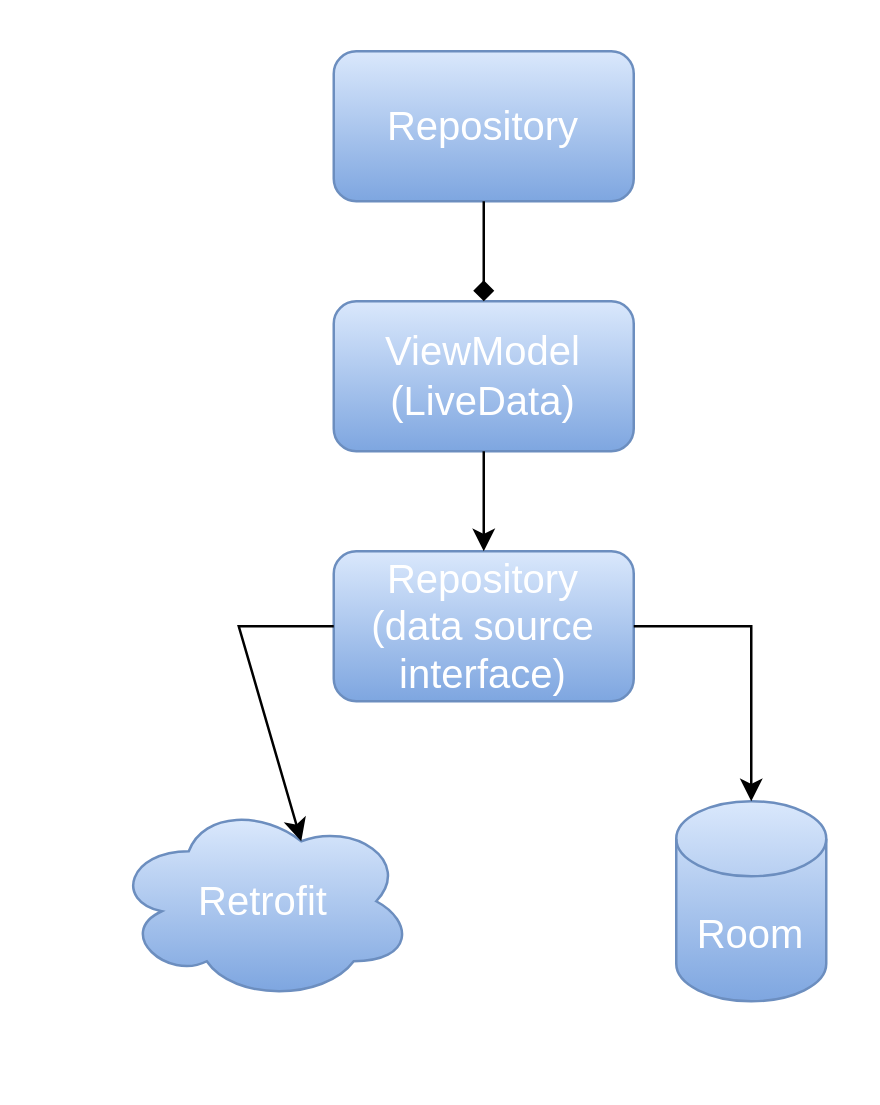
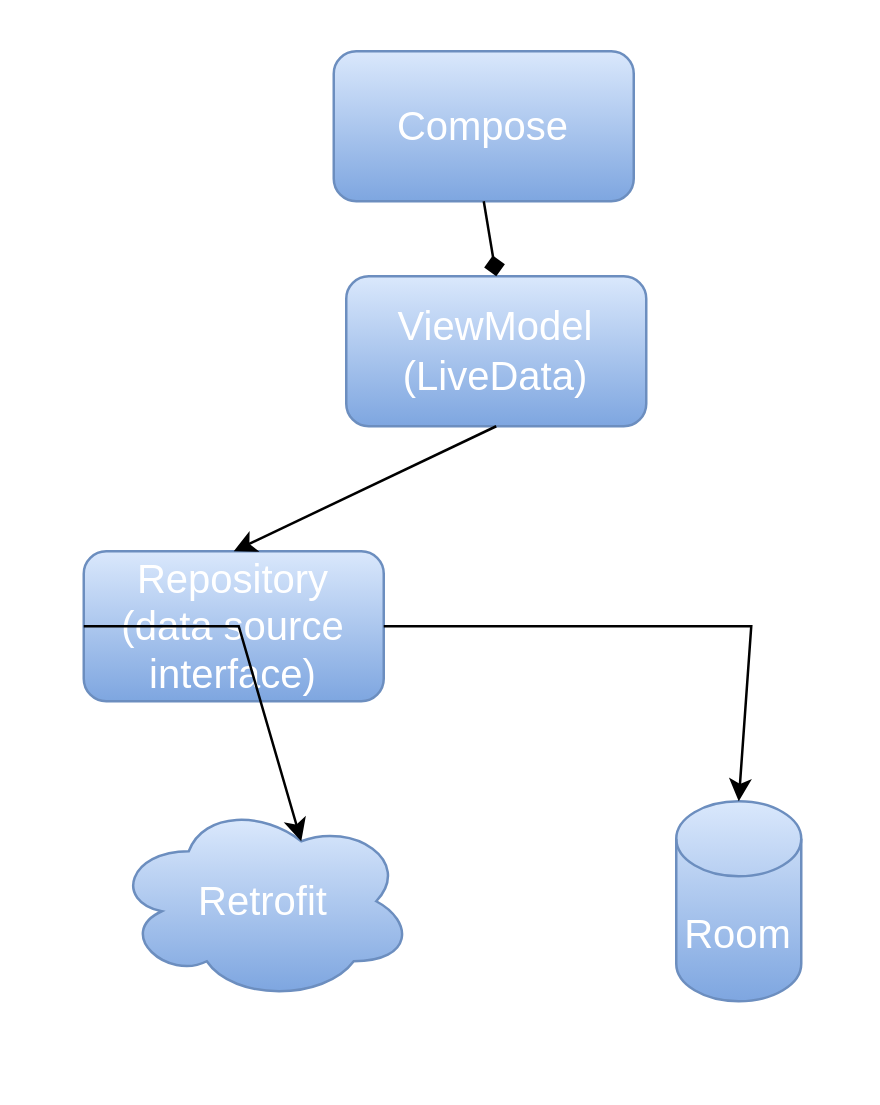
(484, 126) -> (484, 126)
(484, 376) -> (496, 351)
(484, 626) -> (234, 626)
(751, 901) -> (739, 901)
